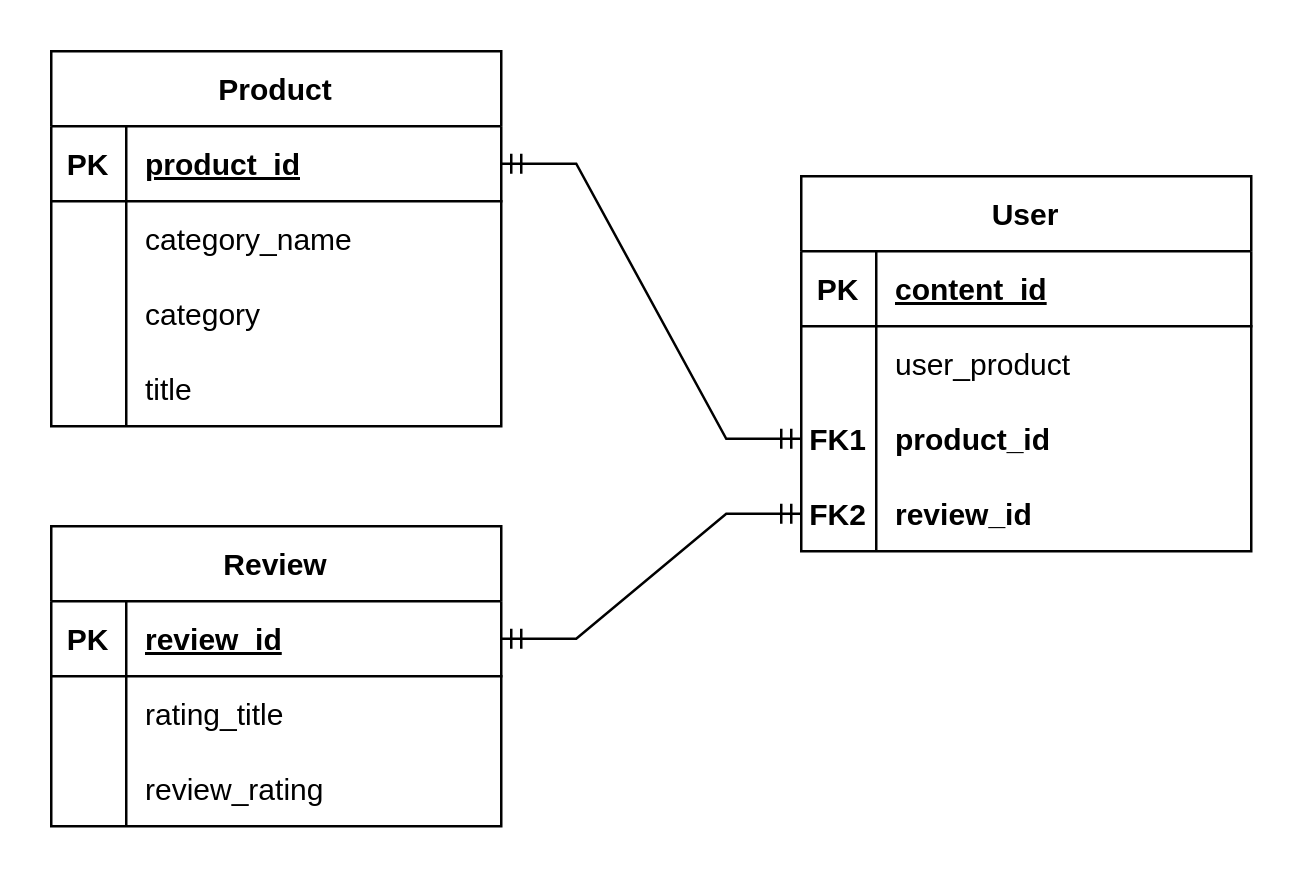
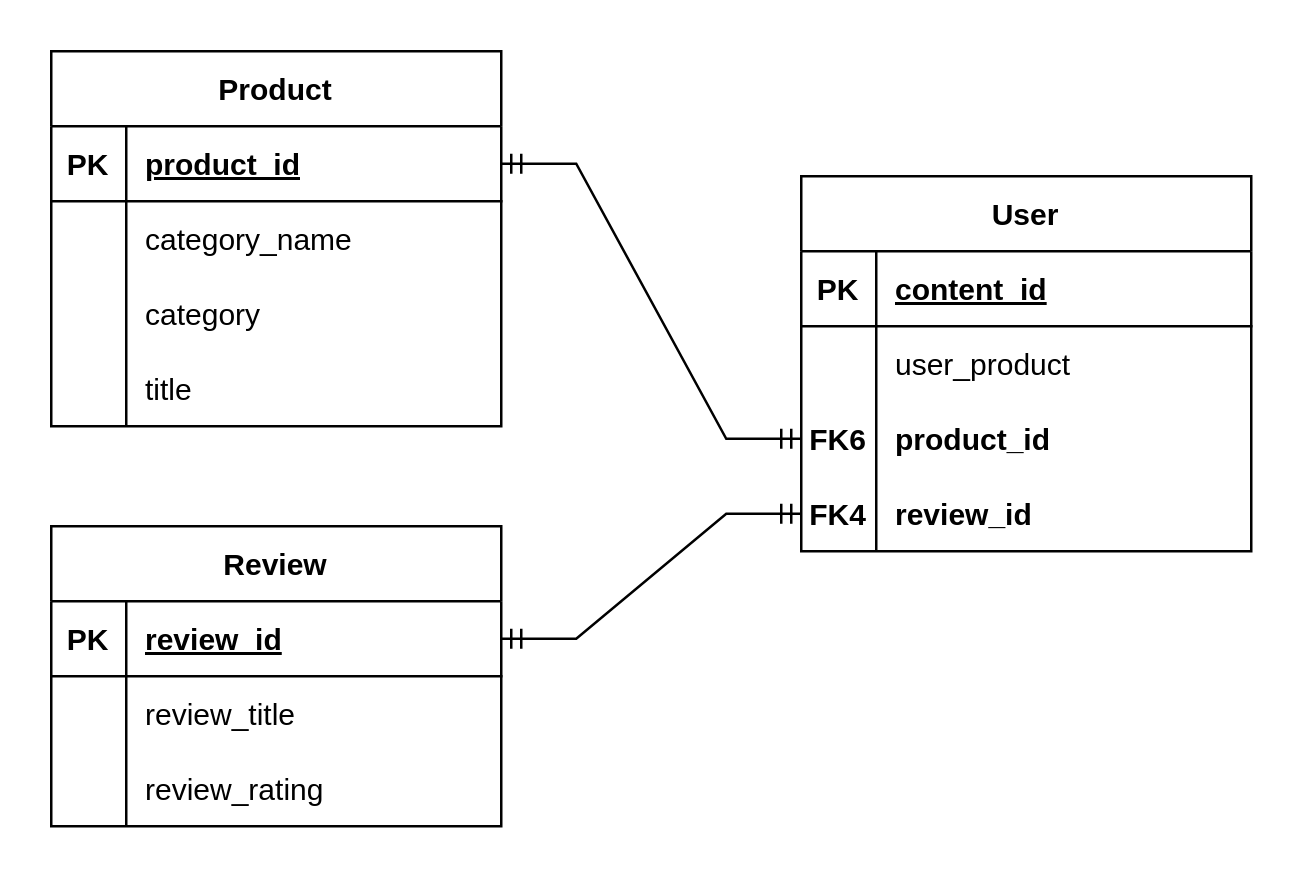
(838, 440) -> (838, 440)
(838, 515) -> (838, 515)
(234, 715) -> (234, 715)
